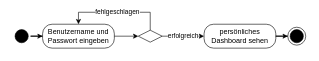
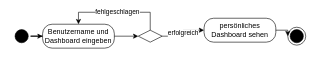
(78, 36) -> (78, 36)
(240, 36) -> (240, 30)
